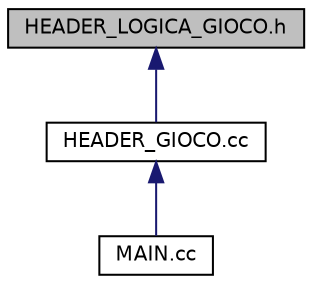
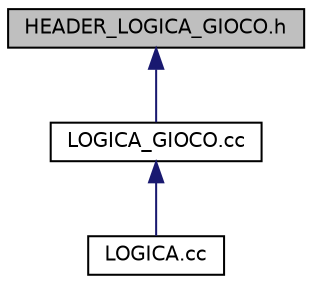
(156, 142) -> (156, 142)
(156, 256) -> (156, 256)
